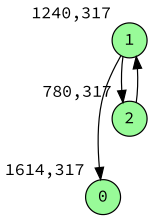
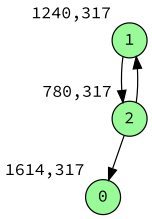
(100, 110) -> (118, 152)
